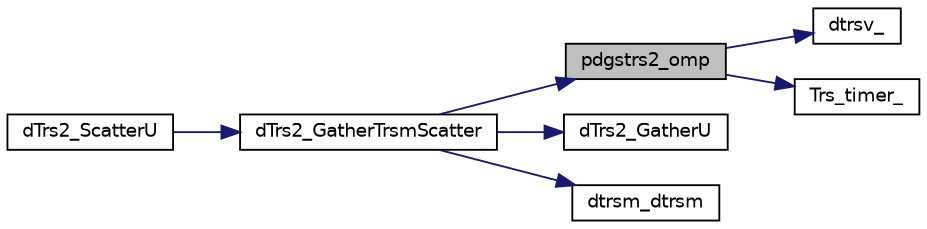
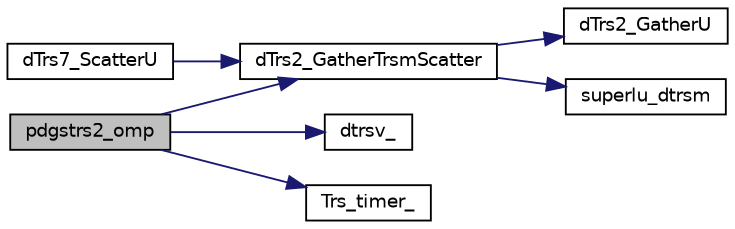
(498, 99) -> (221, 99)
(90, 132) -> (90, 61)
(646, 203) -> (646, 97)
